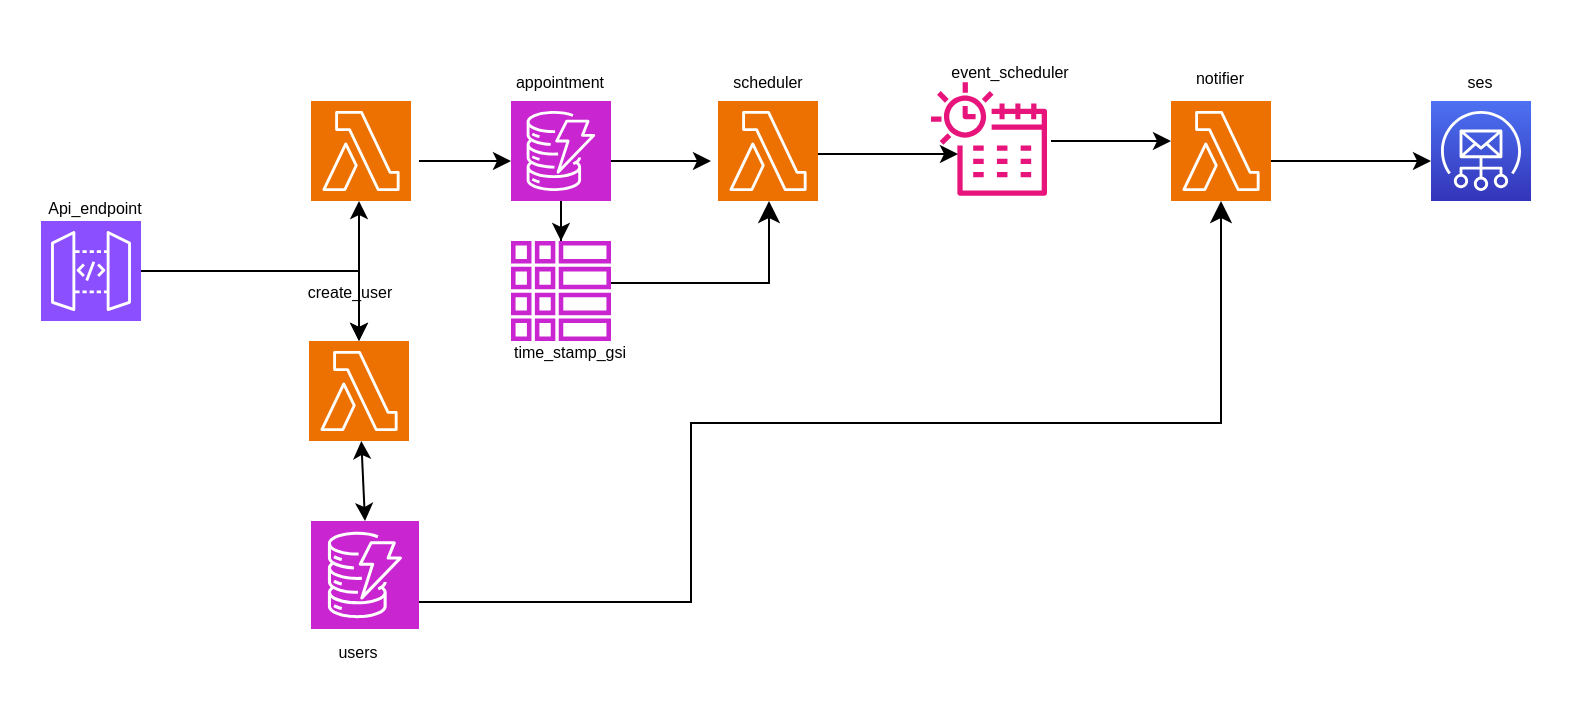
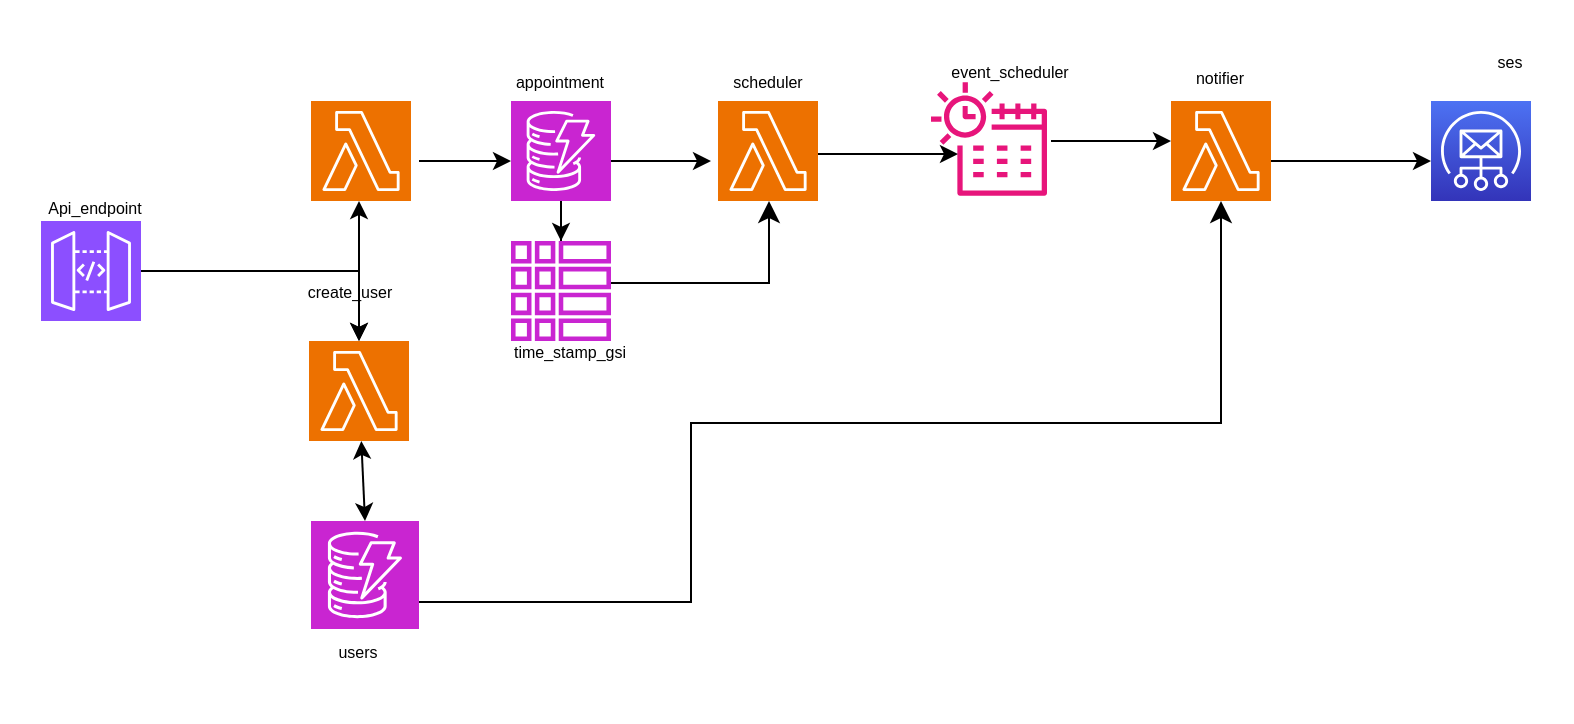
(1481, 81) -> (1511, 61)
